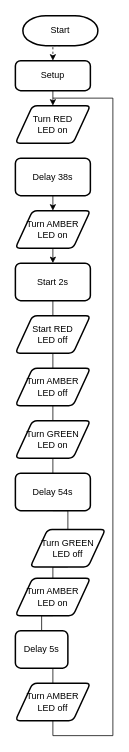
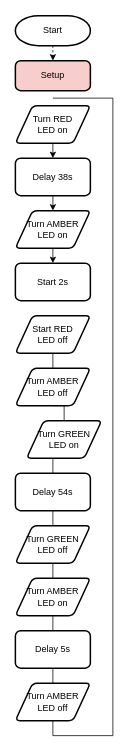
(60, 30) -> (53, 30)
(53, 75) -> (53, 75)
(53, 100) -> none
none -> (53, 151)
(53, 307) -> none
(53, 439) -> (64, 439)
(68, 548) -> (53, 544)
(42, 649) -> (53, 649)
